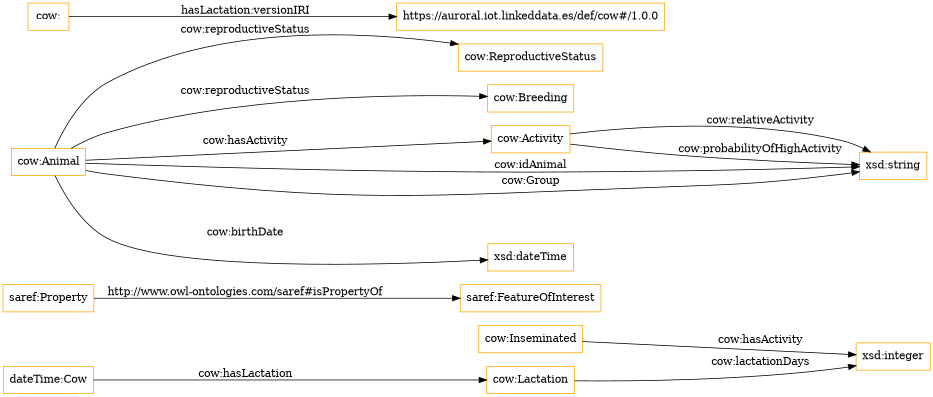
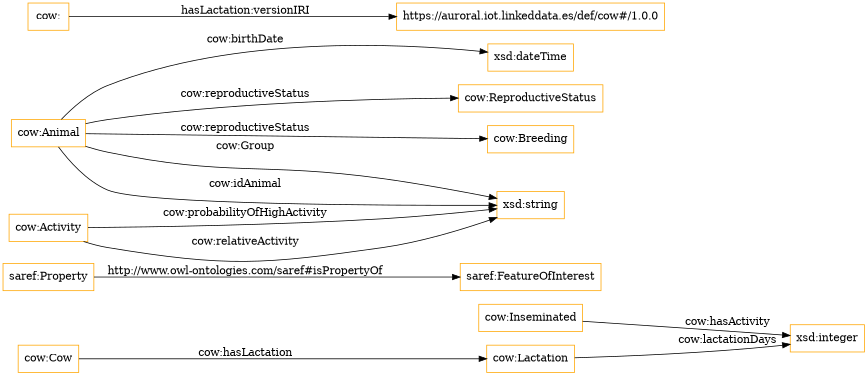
(285, 151) -> none
(48, 380) -> (48, 359)
